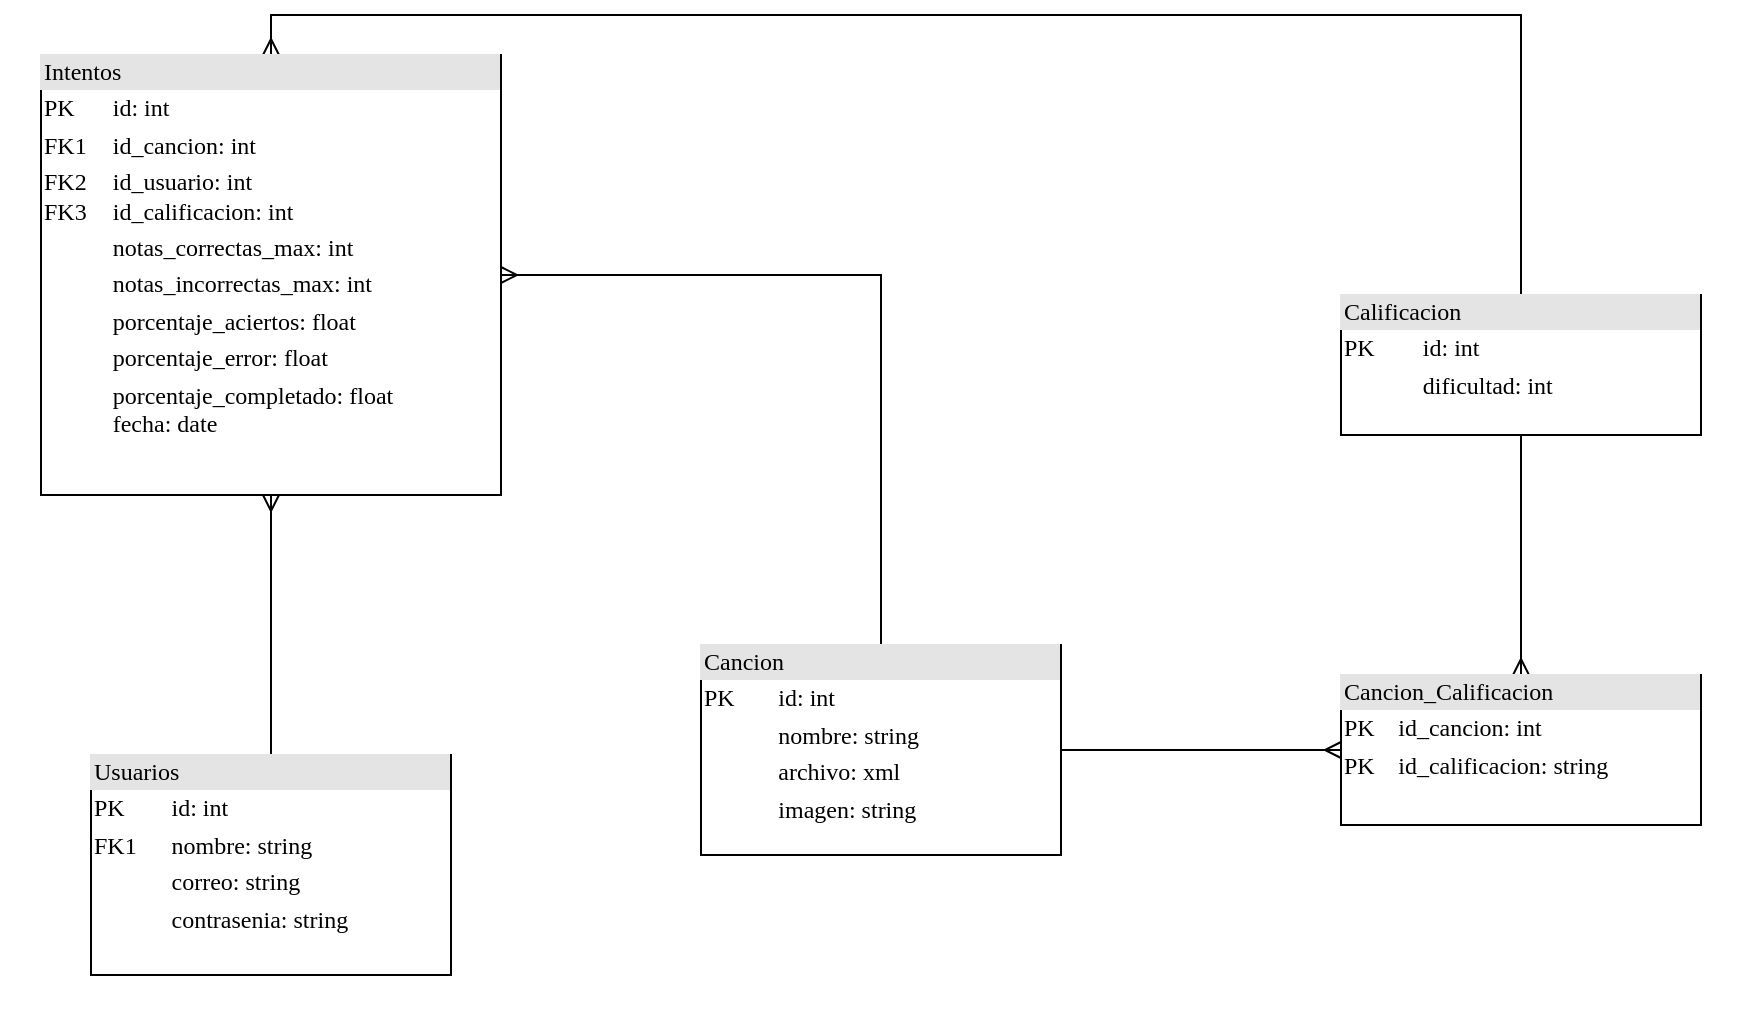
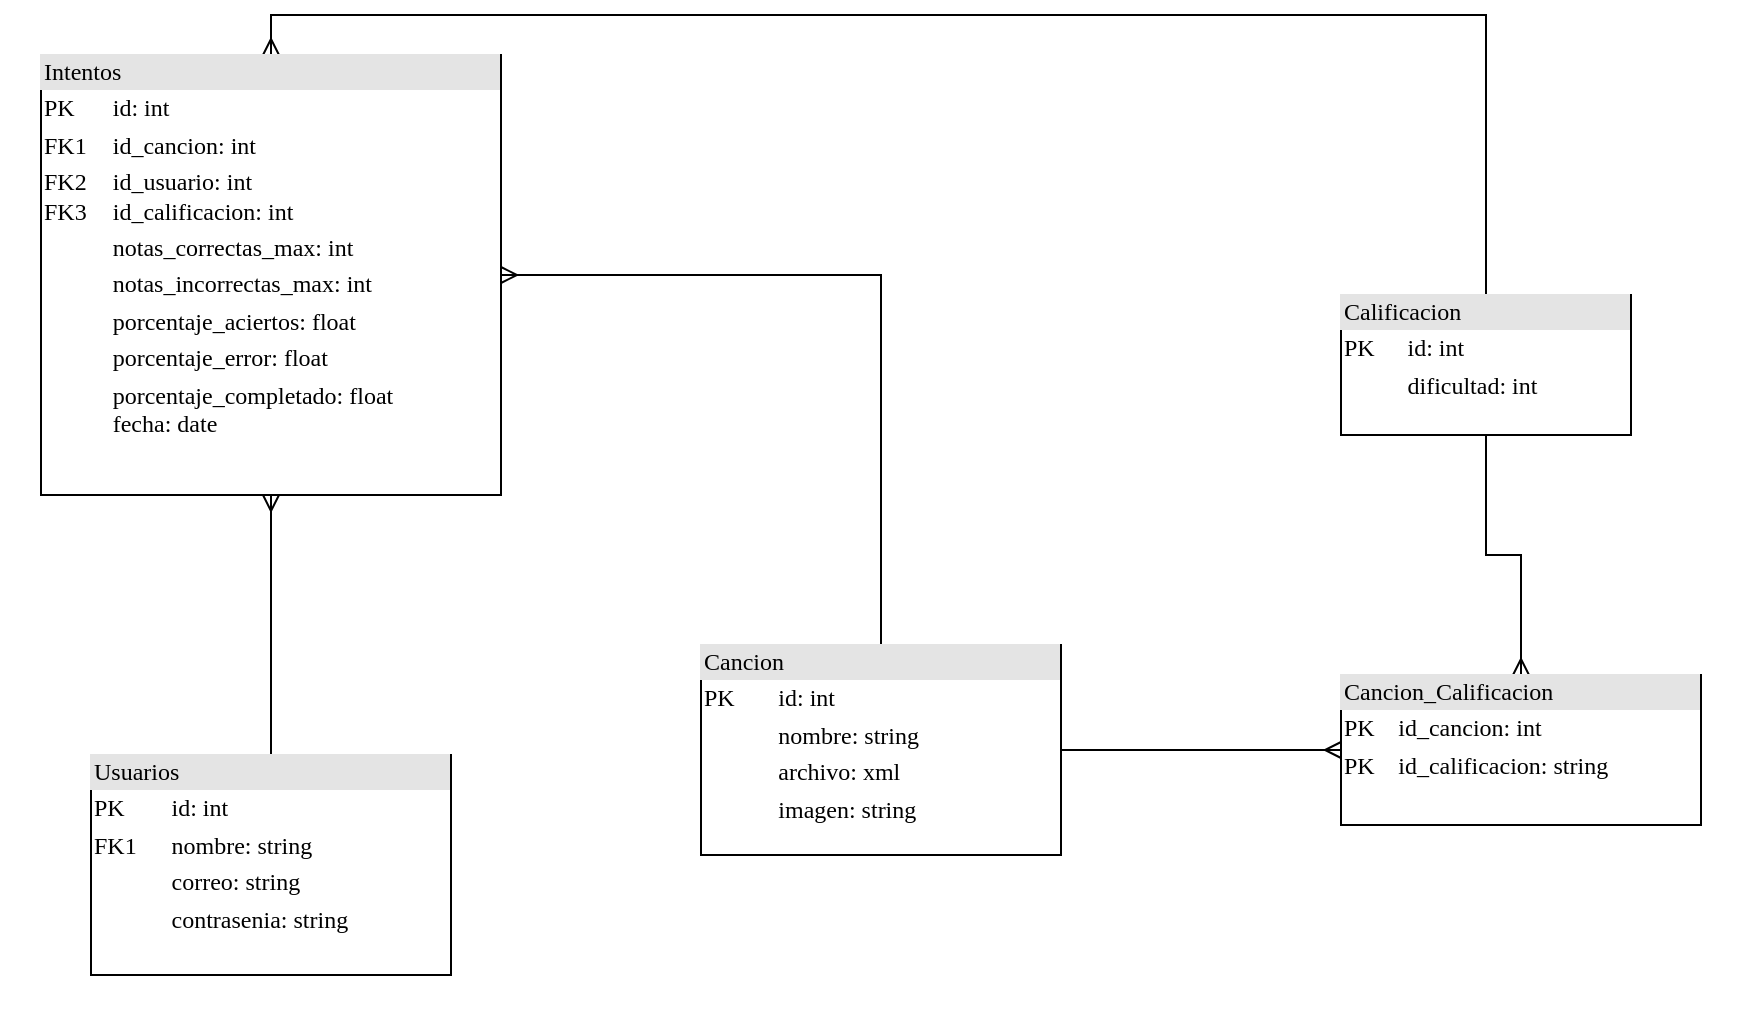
(1521, 365) -> (1486, 365)
